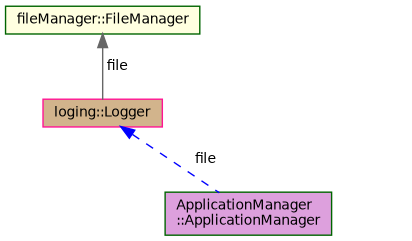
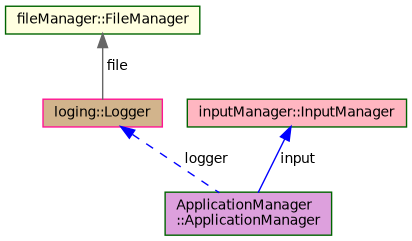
none -> (297, 113)
(204, 160) -> (204, 160)
